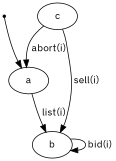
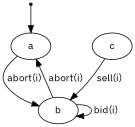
(31, 41) -> (46, 82)
(53, 113) -> (24, 78)
